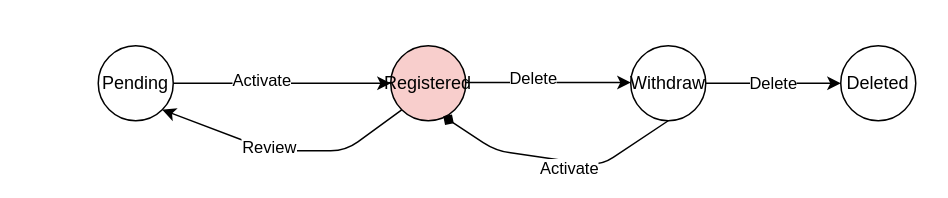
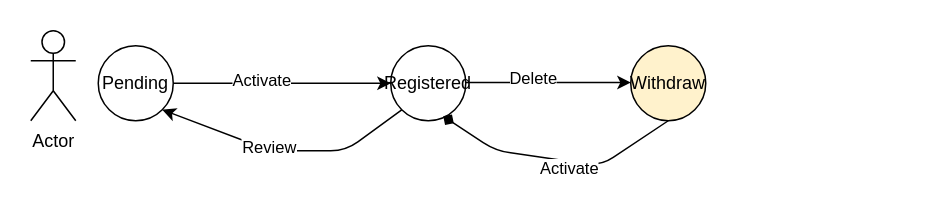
none -> (53, 76)
(428, 83) -> (428, 83)
(668, 83) -> (668, 83)
(768, 83) -> none
(878, 83) -> none
